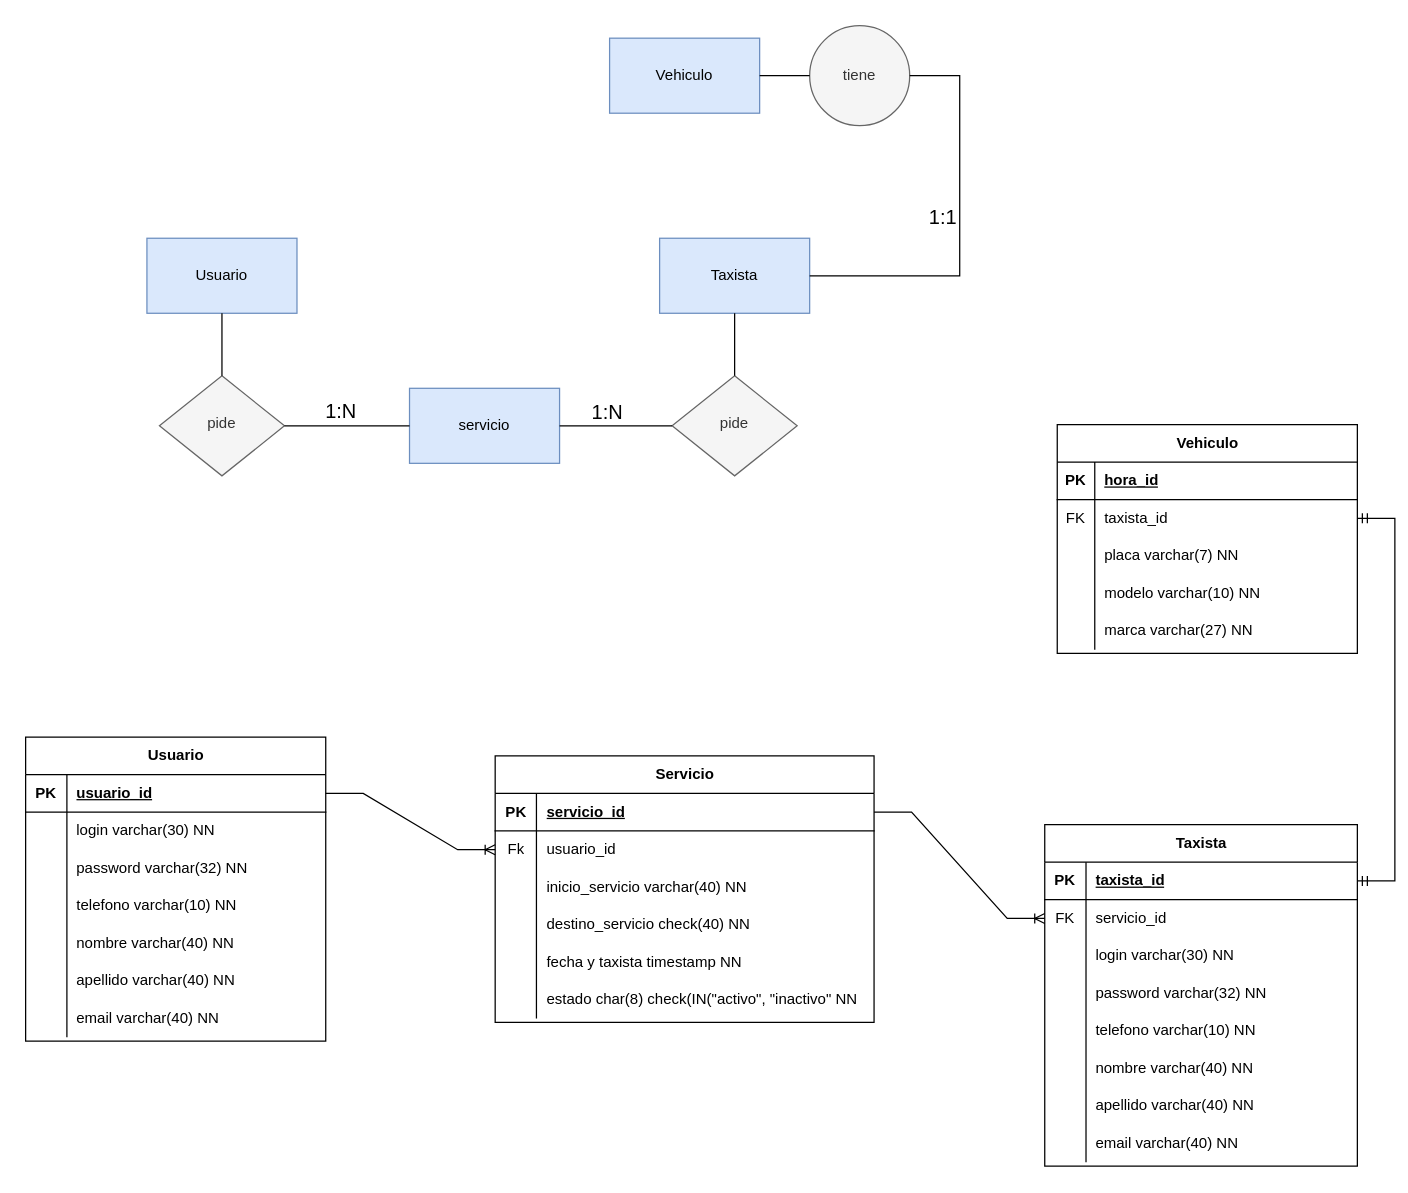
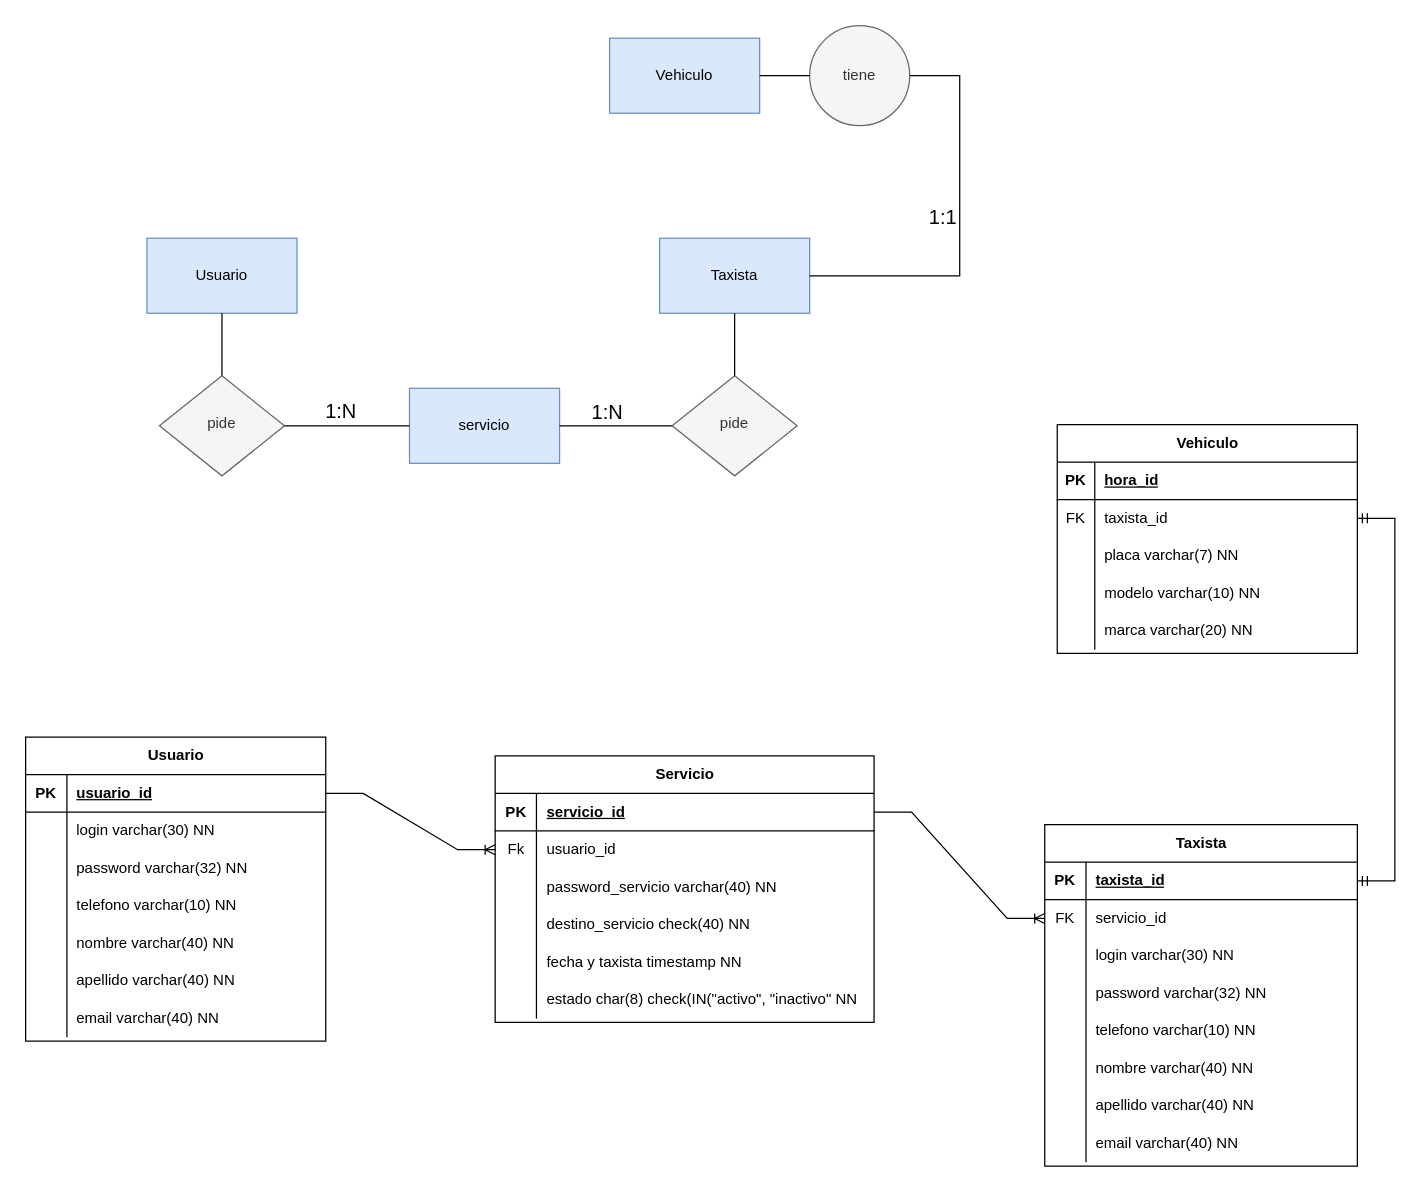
(1184, 631) -> (1184, 631)
(659, 887) -> (673, 887)
